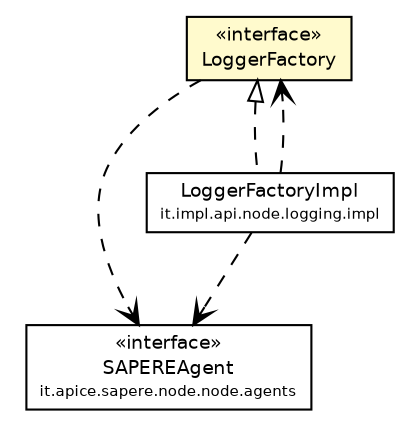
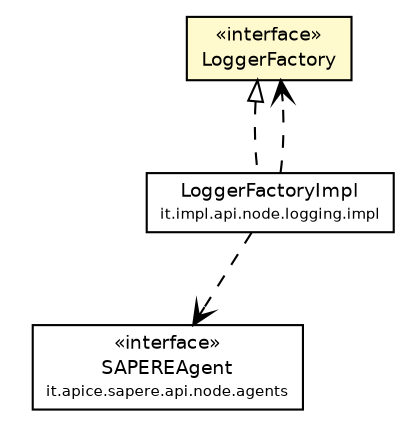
(105, 175) -> none
(169, 392) -> (168, 392)
